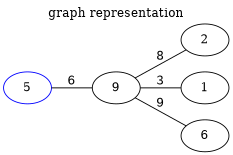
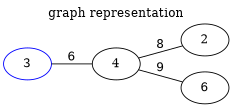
(28, 88) -> (28, 64)
(116, 88) -> (116, 64)
(205, 88) -> none
